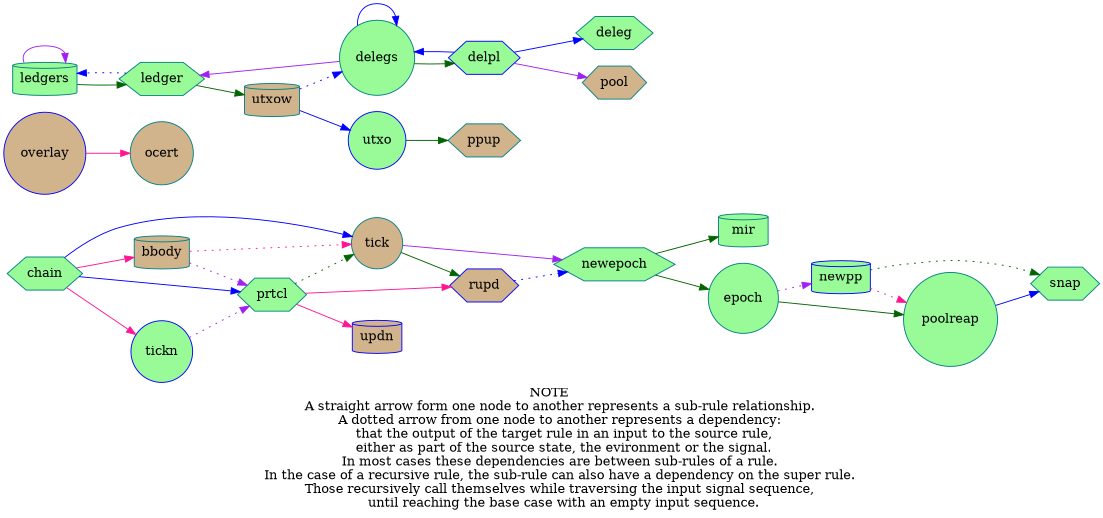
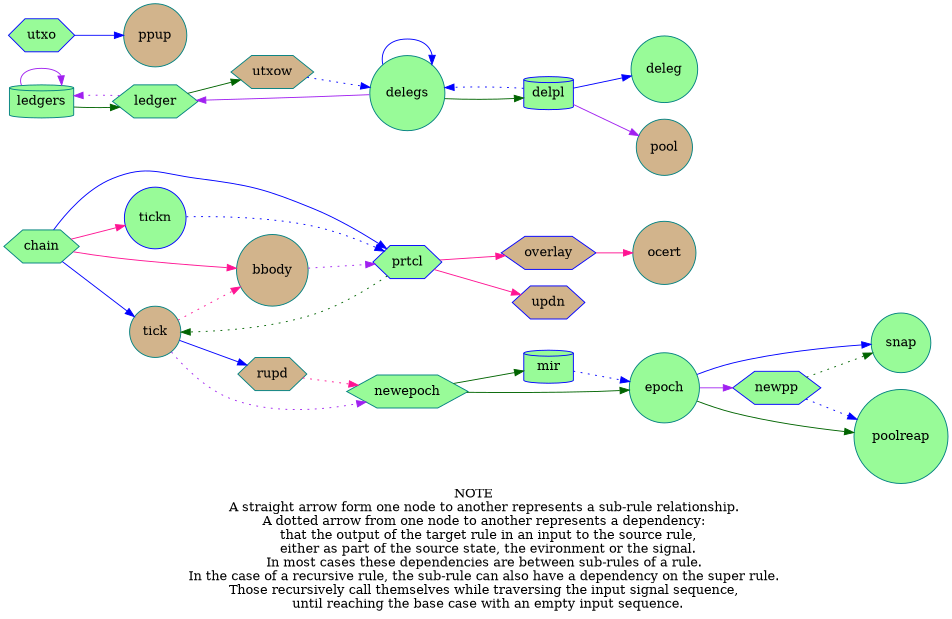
(614, 33) -> (664, 69)
(439, 52) -> (489, 87)
(484, 58) -> (549, 93)
(106, 73) -> (101, 95)
(614, 83) -> (664, 147)
(272, 100) -> (272, 72)
(321, 119) -> none
(377, 140) -> (42, 35)
(422, 140) -> (95, 35)
(484, 140) -> (155, 35)
(45, 153) -> (549, 253)
(743, 230) -> (549, 367)
(266, 248) -> (205, 306)
(162, 252) -> (272, 270)
(478, 252) -> (255, 406)
(426, 262) -> (209, 351)
(536, 277) -> (326, 381)
(841, 277) -> (777, 388)
(1065, 284) -> (901, 343)
(484, 285) -> (272, 374)
(790, 288) -> (711, 388)
(374, 290) -> (468, 258)
(884, 294) -> (827, 407)
(272, 295) -> (407, 262)
(1013, 300) -> (778, 354)
(215, 324) -> (283, 221)
(377, 337) -> (549, 302)
none -> (597, 376)
